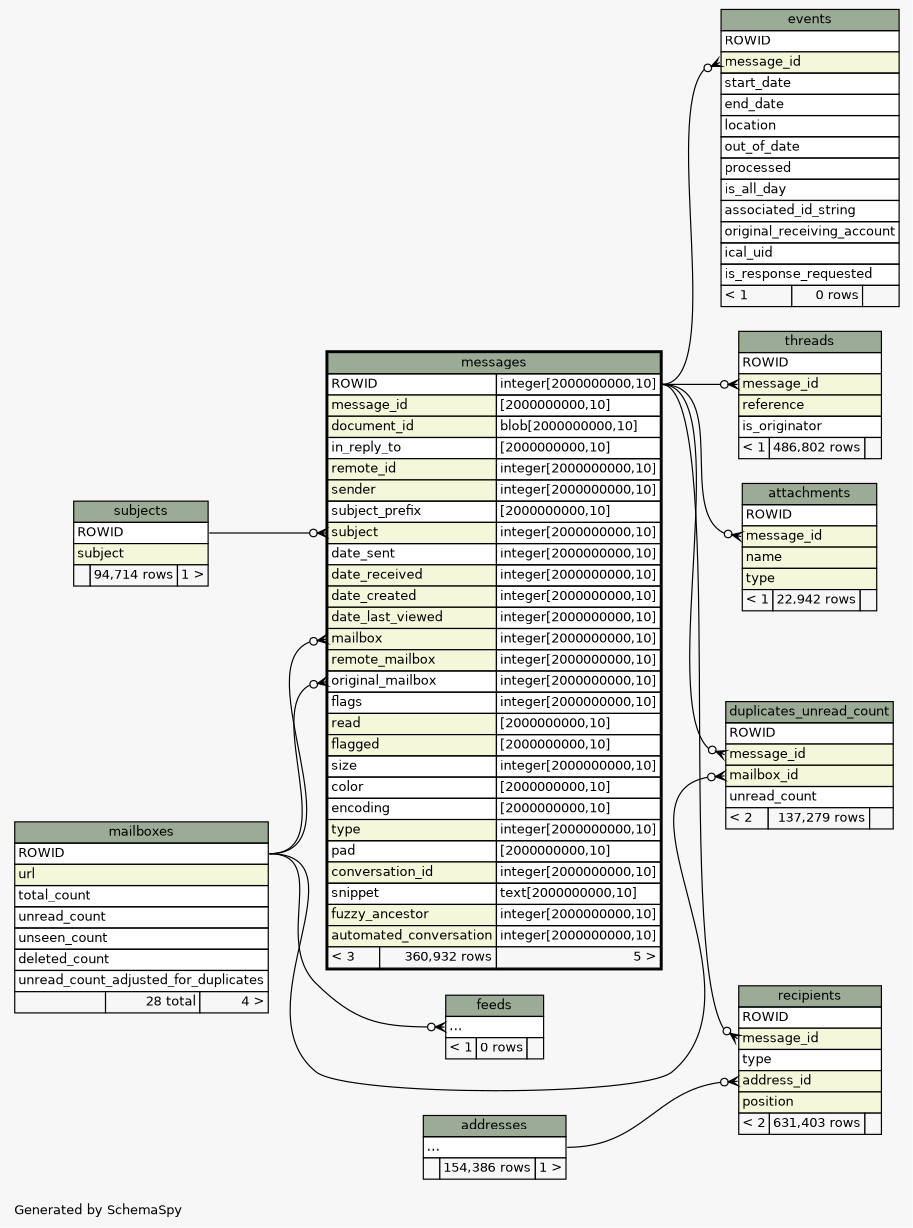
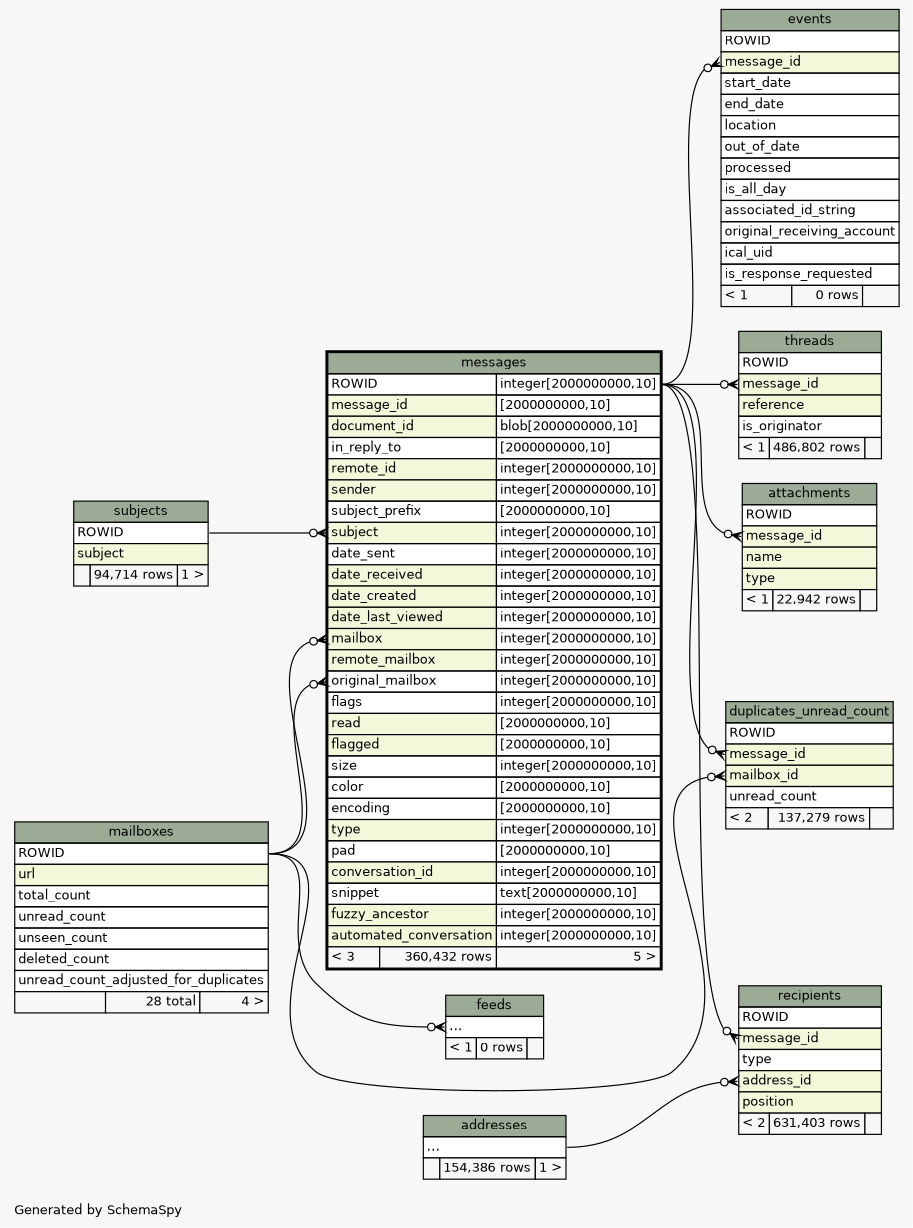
(449, 957) -> (449, 957)
